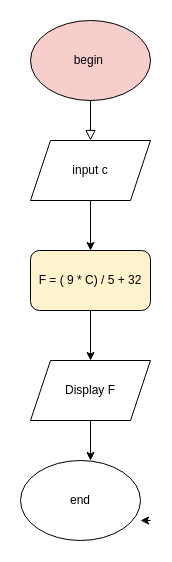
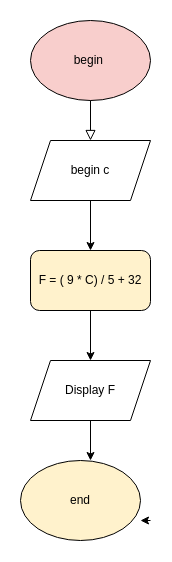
(91, 171) -> (91, 171)
(81, 501) -> (81, 501)
